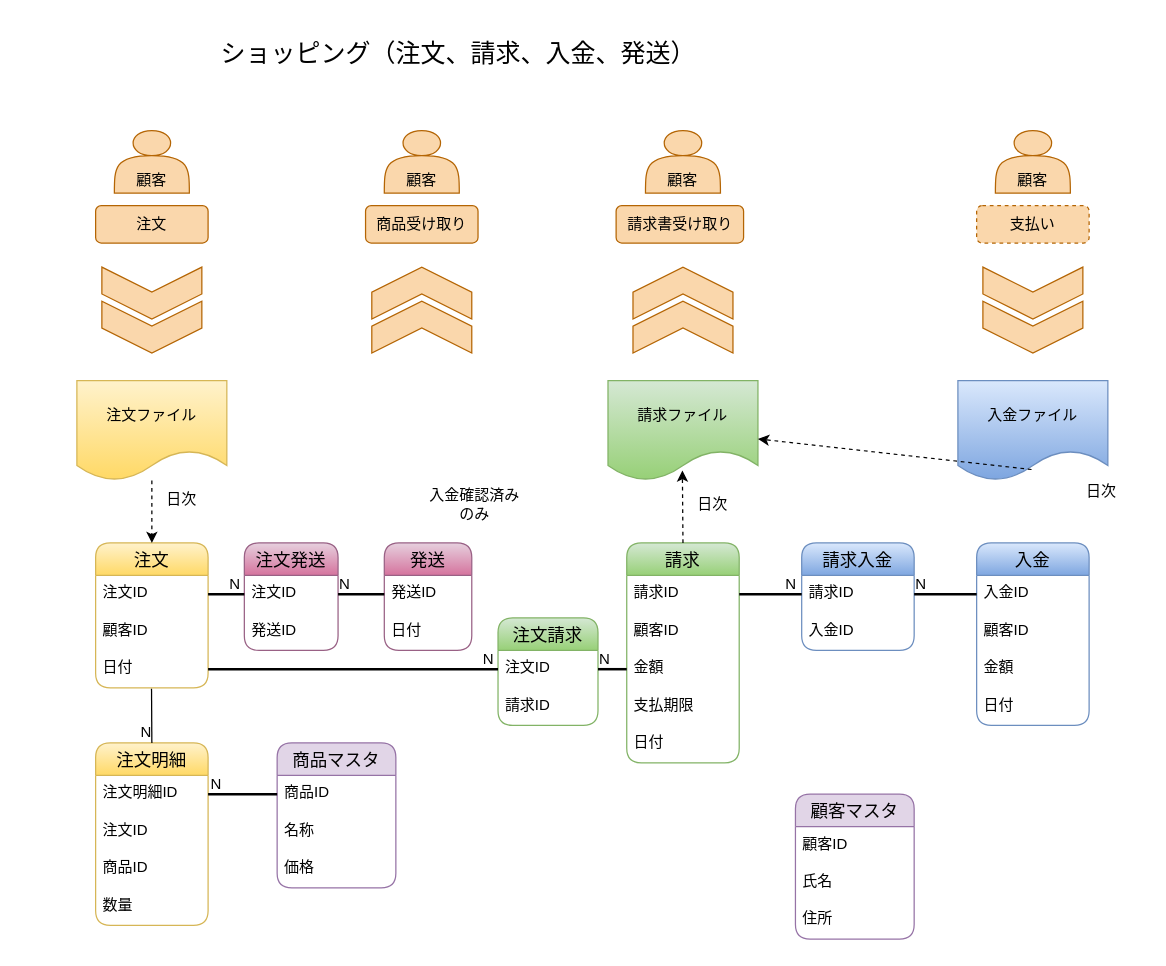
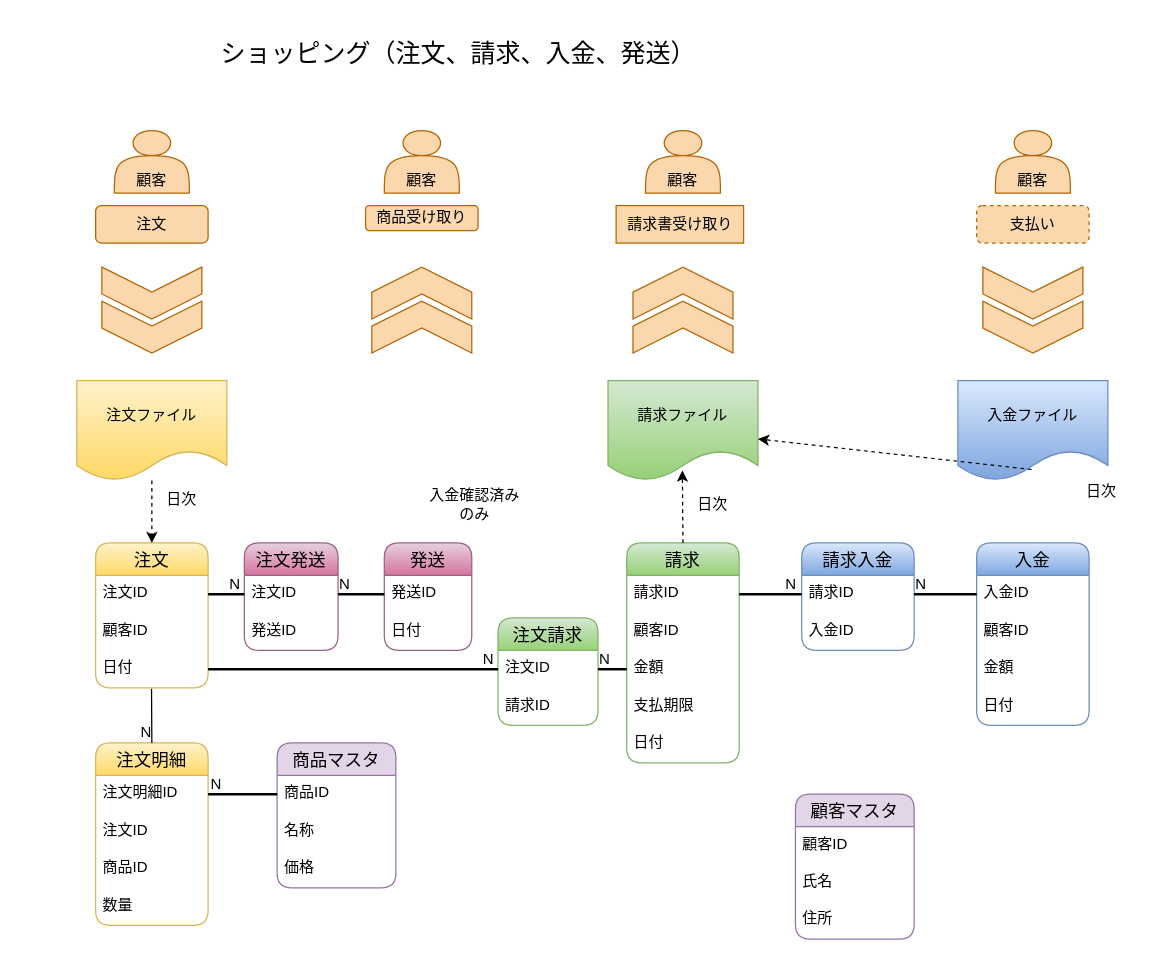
(422, 224) -> (422, 218)
(680, 224) -> (680, 224)
